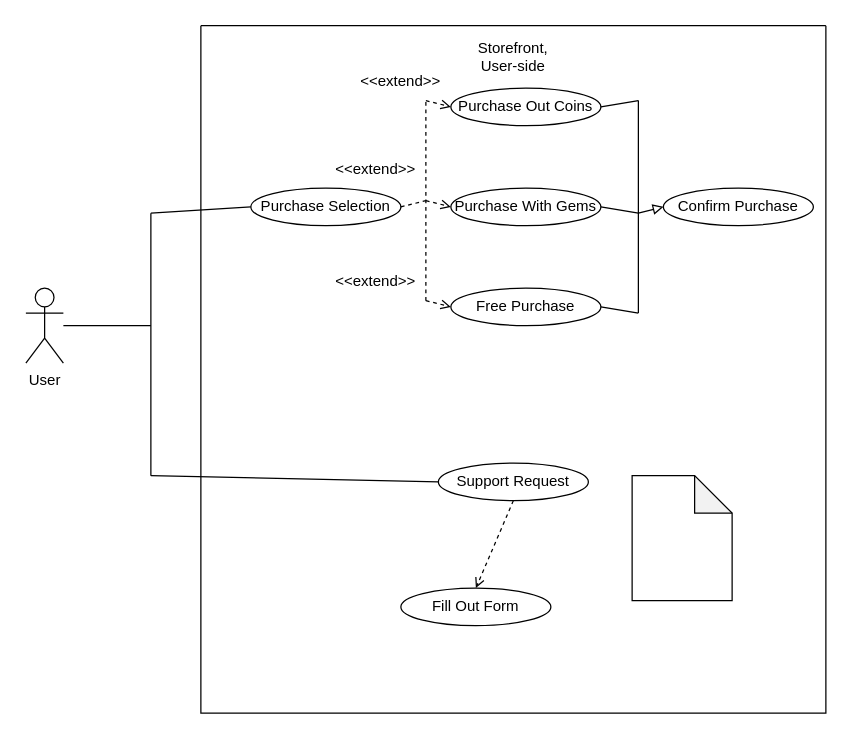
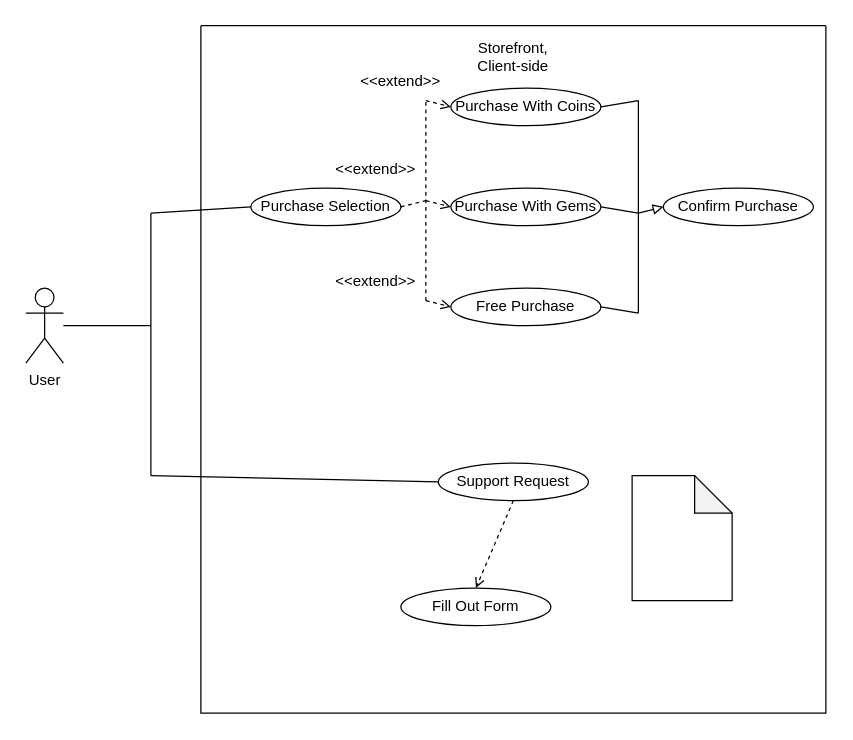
(513, 57) -> (513, 57)
(526, 107) -> (526, 107)
